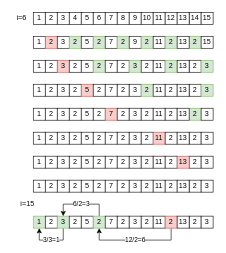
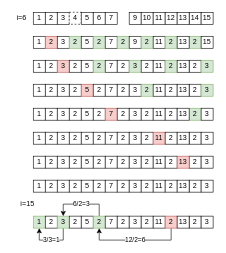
(75, 18) -> (75, 18)
(123, 18) -> none
